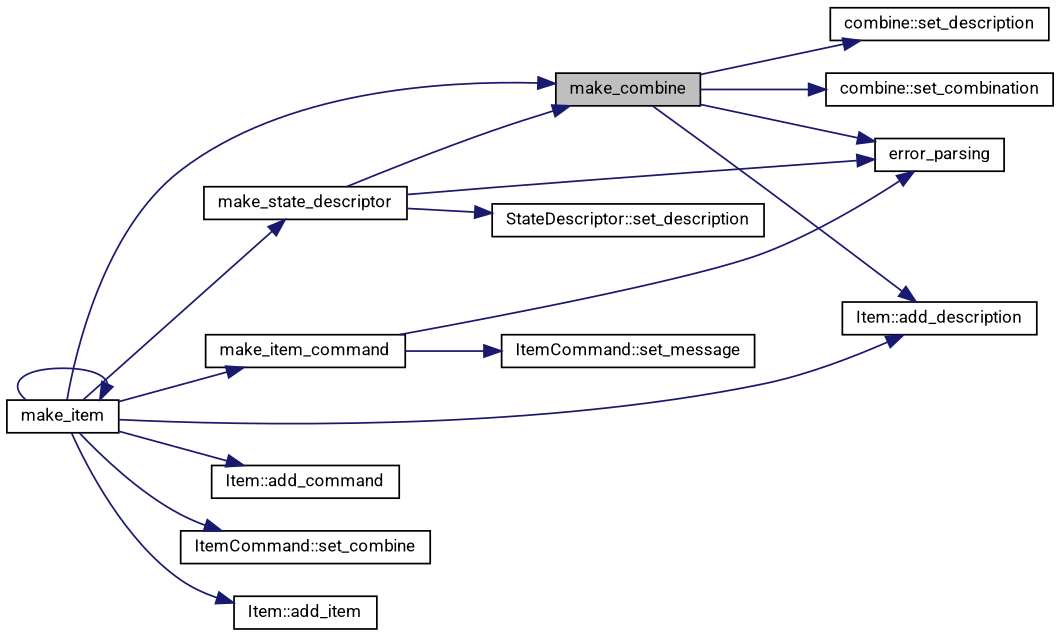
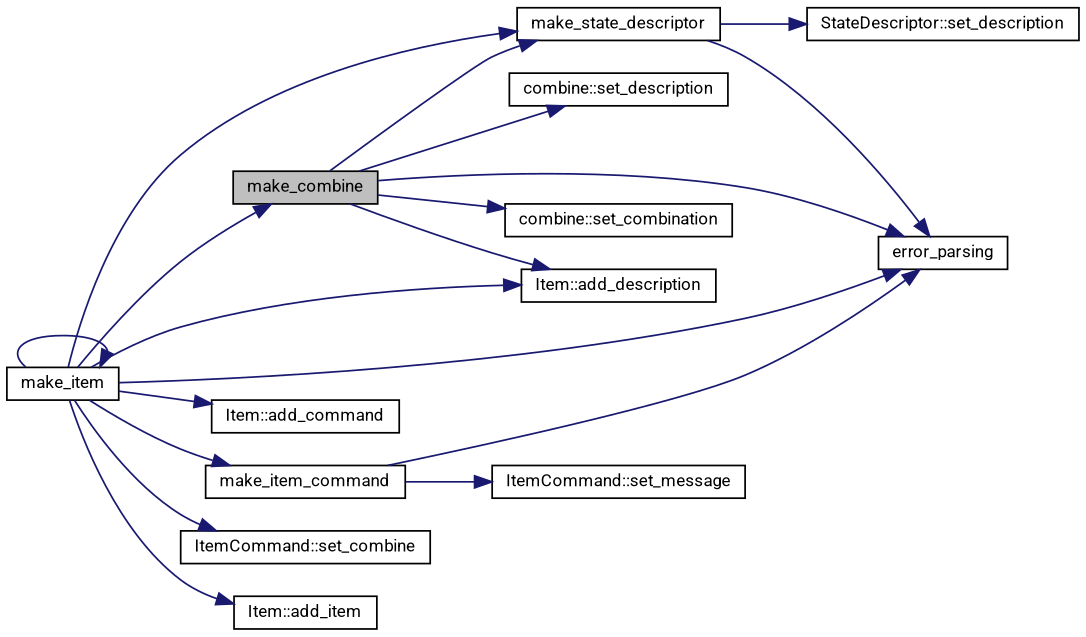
(449, 146) -> (422, 104)
none -> (506, 356)
